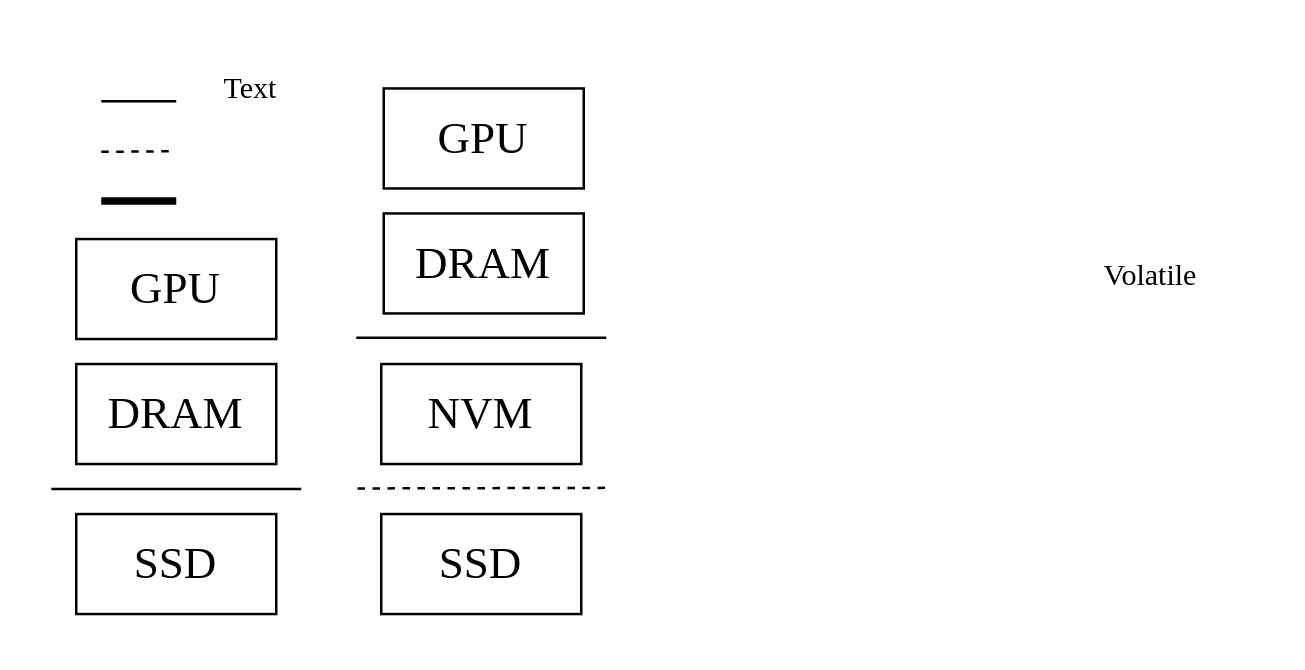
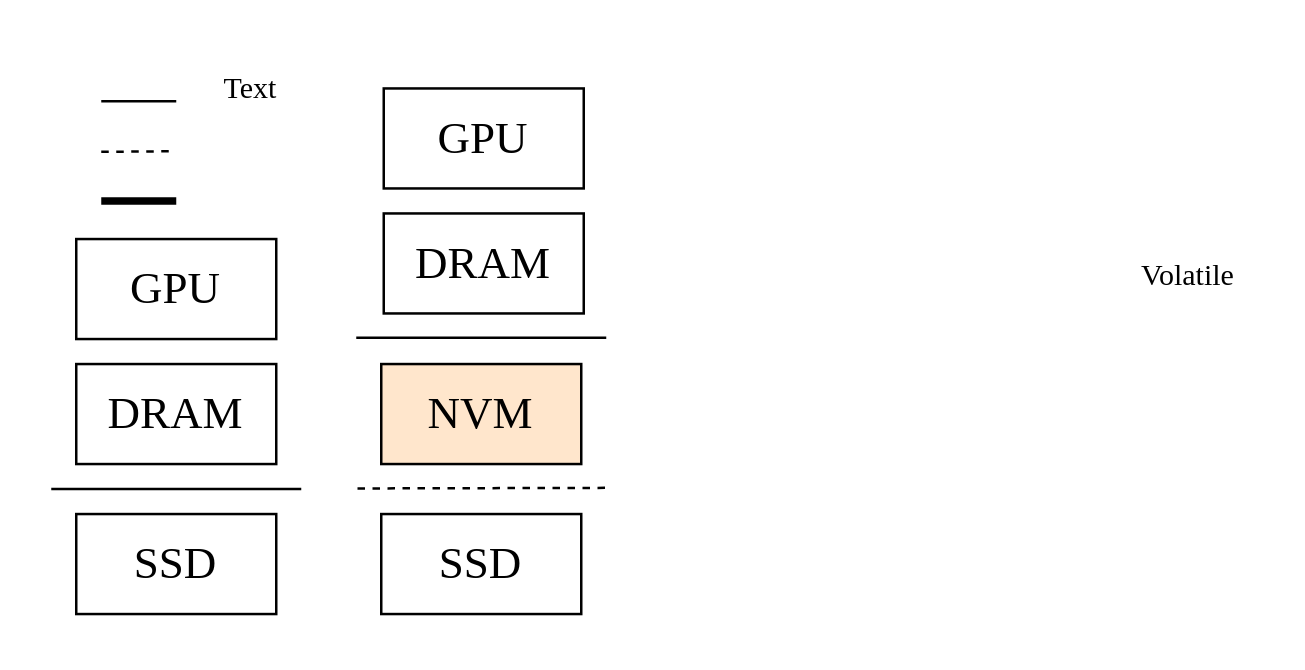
(1151, 276) -> (1189, 276)
(481, 414) -> (481, 414)
